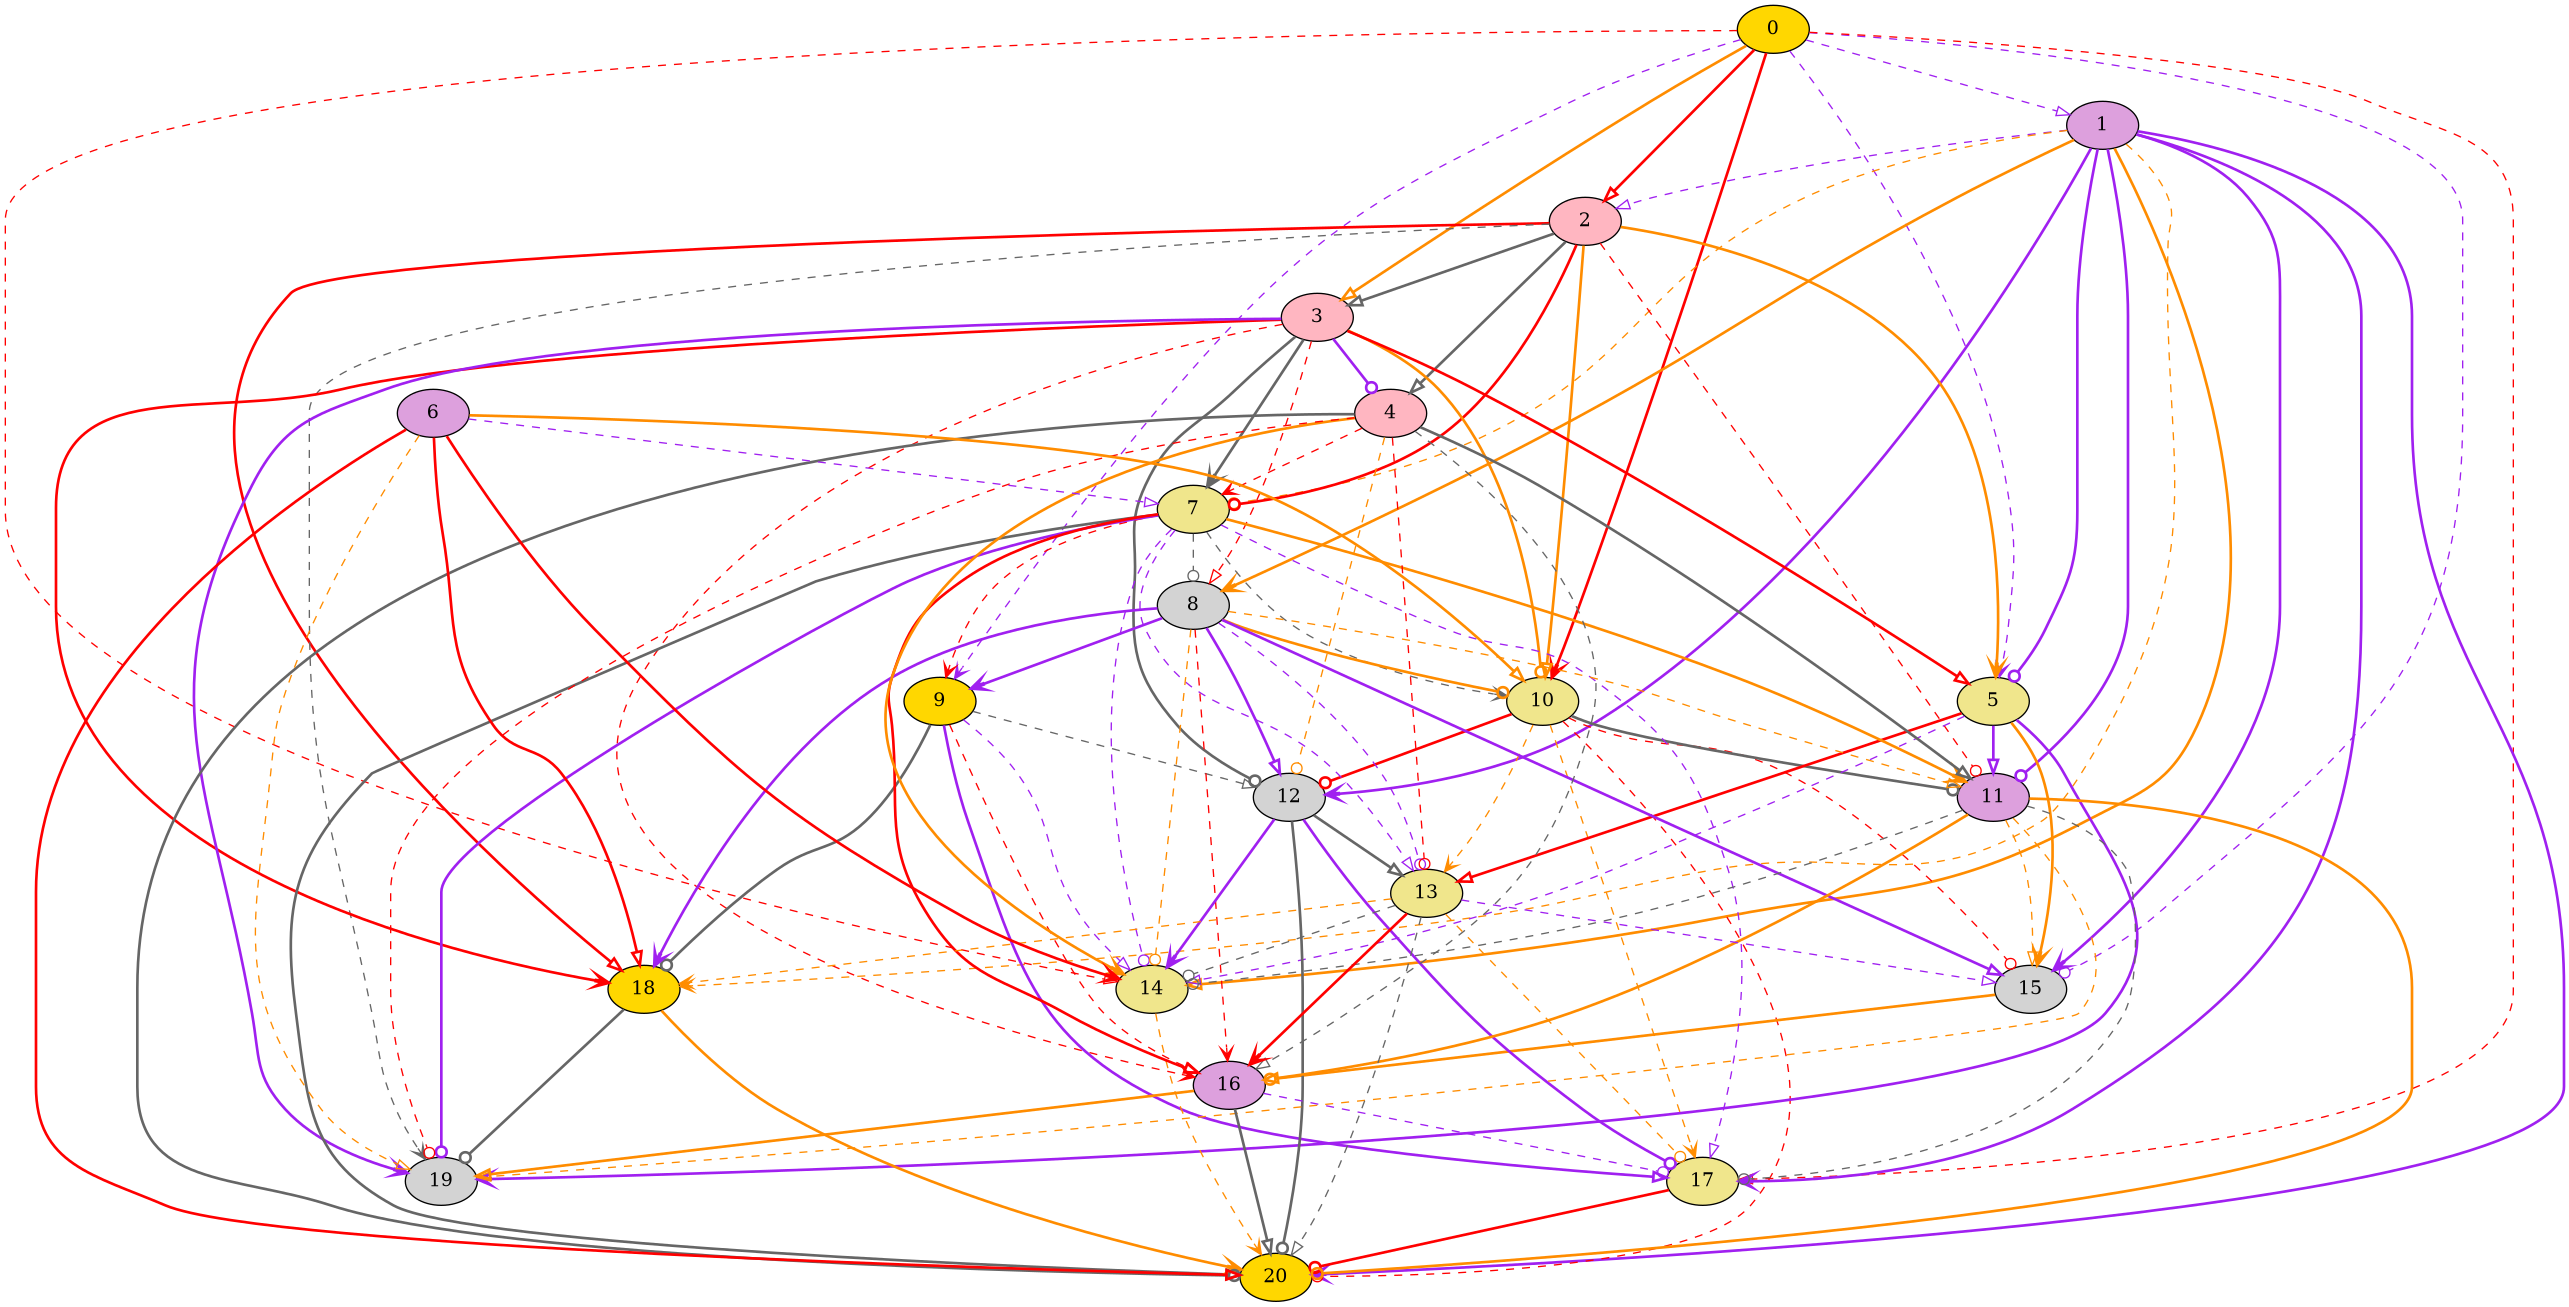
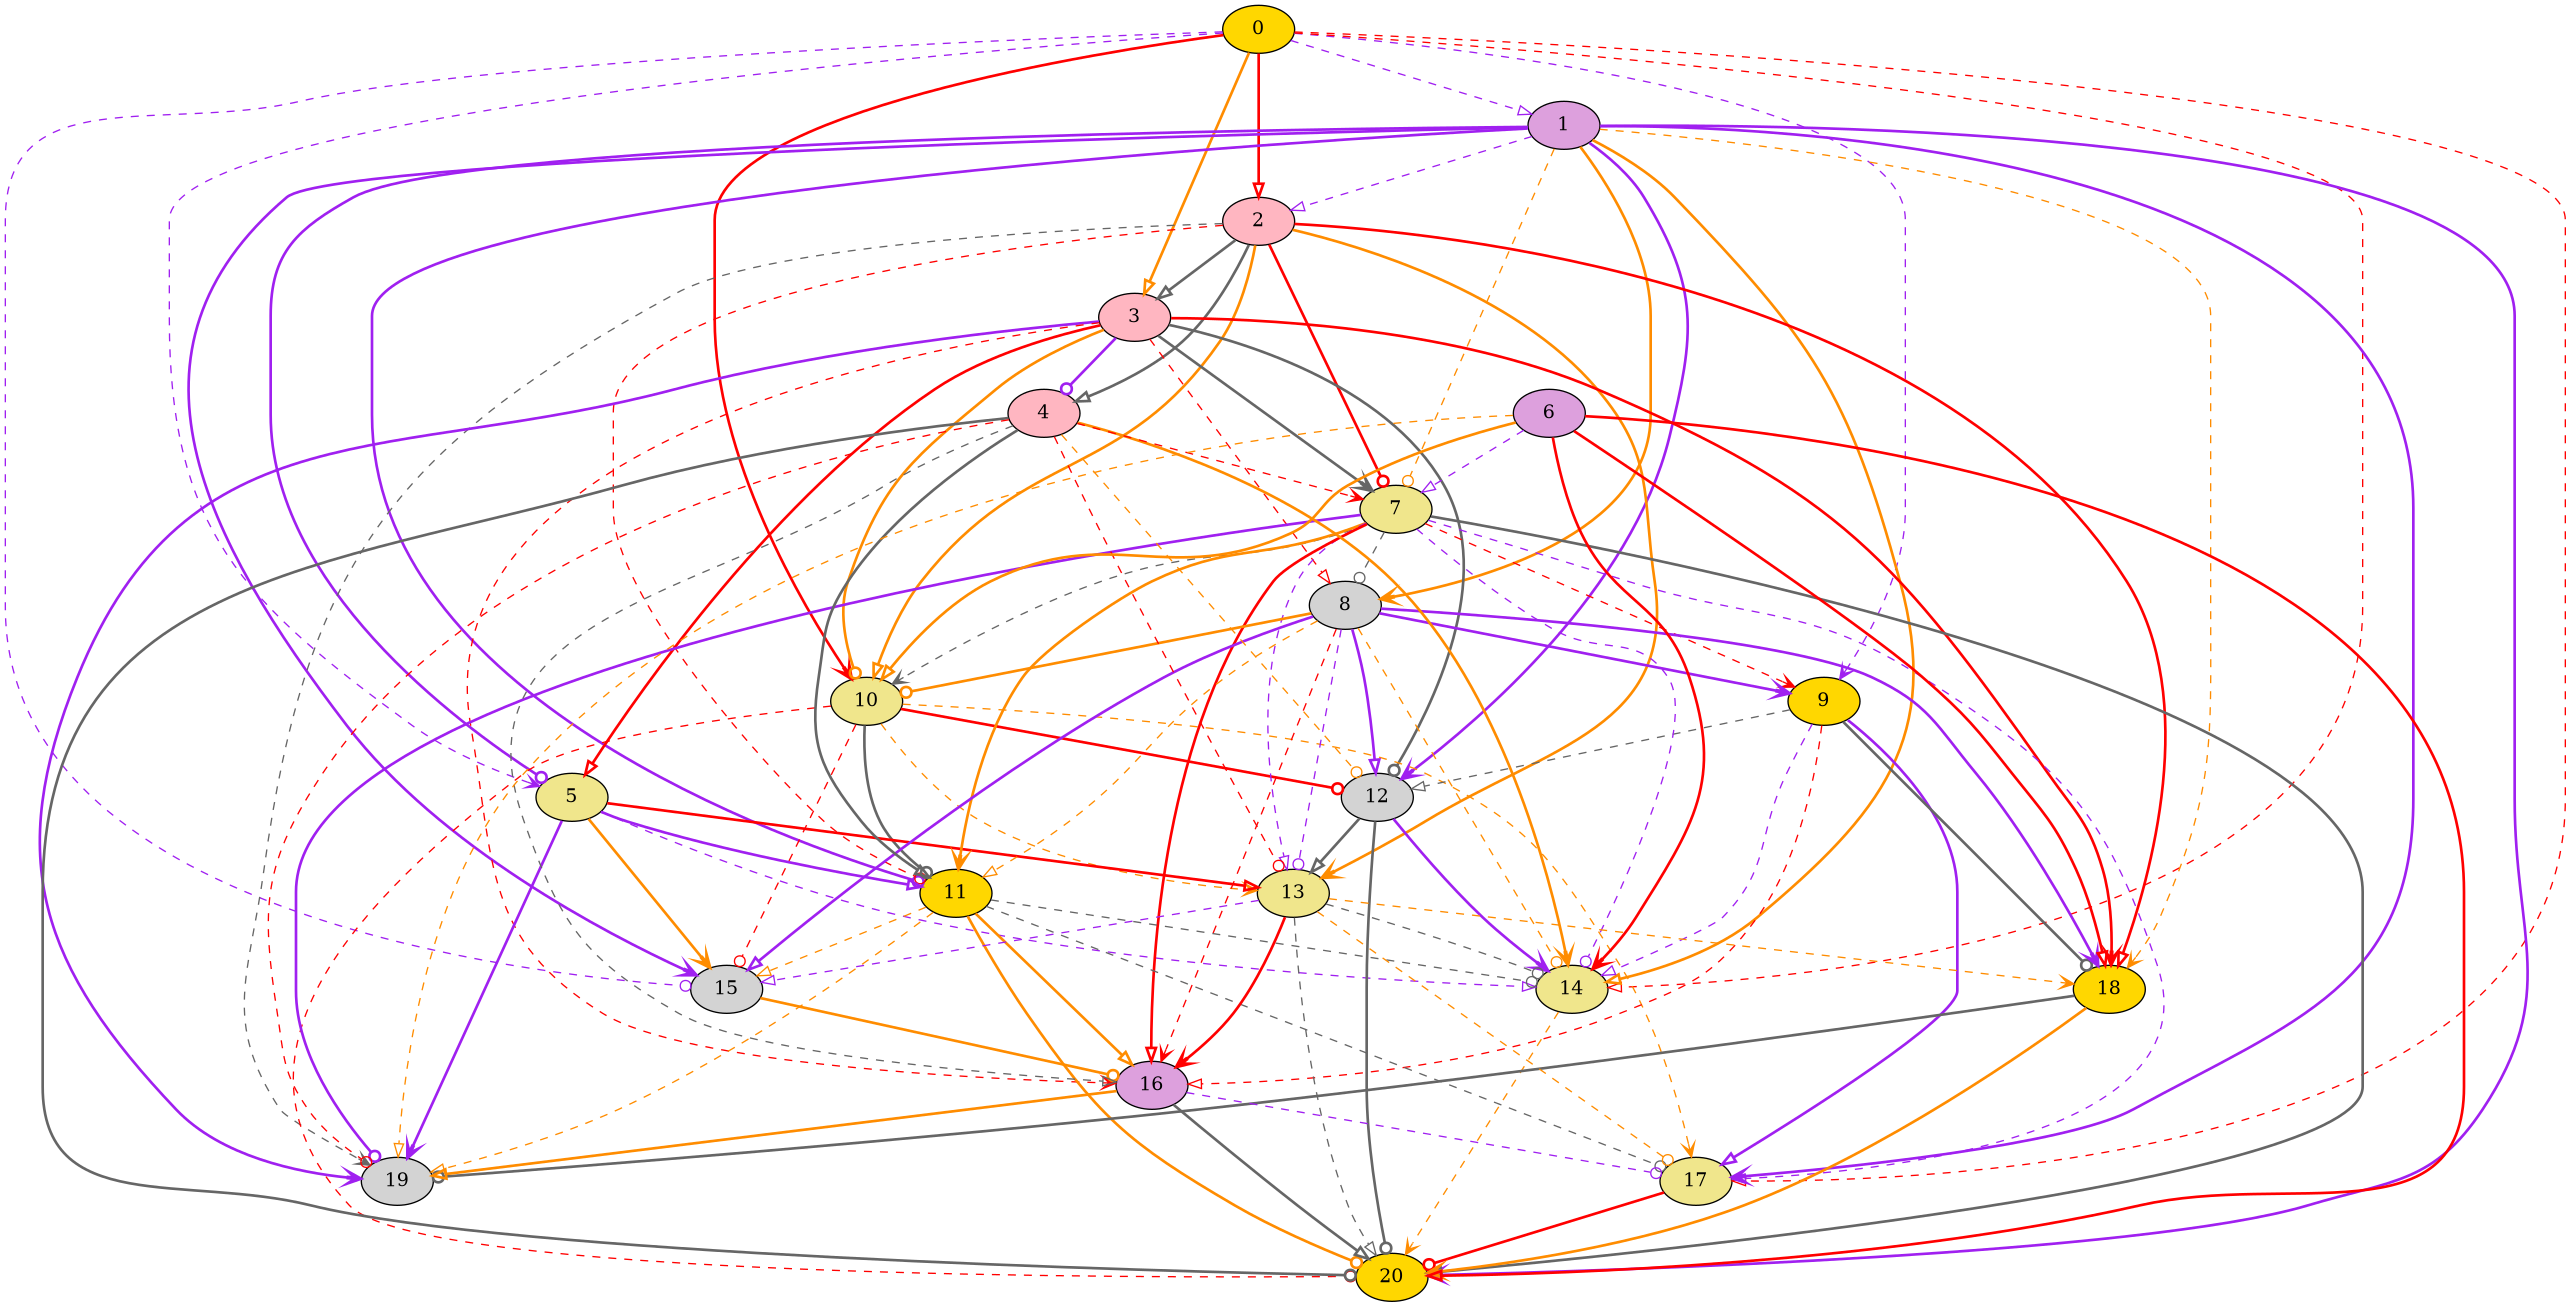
(1916, 355) -> (1650, 538)
(1993, 797) -> (956, 893)
(1465, 1011) -> none
